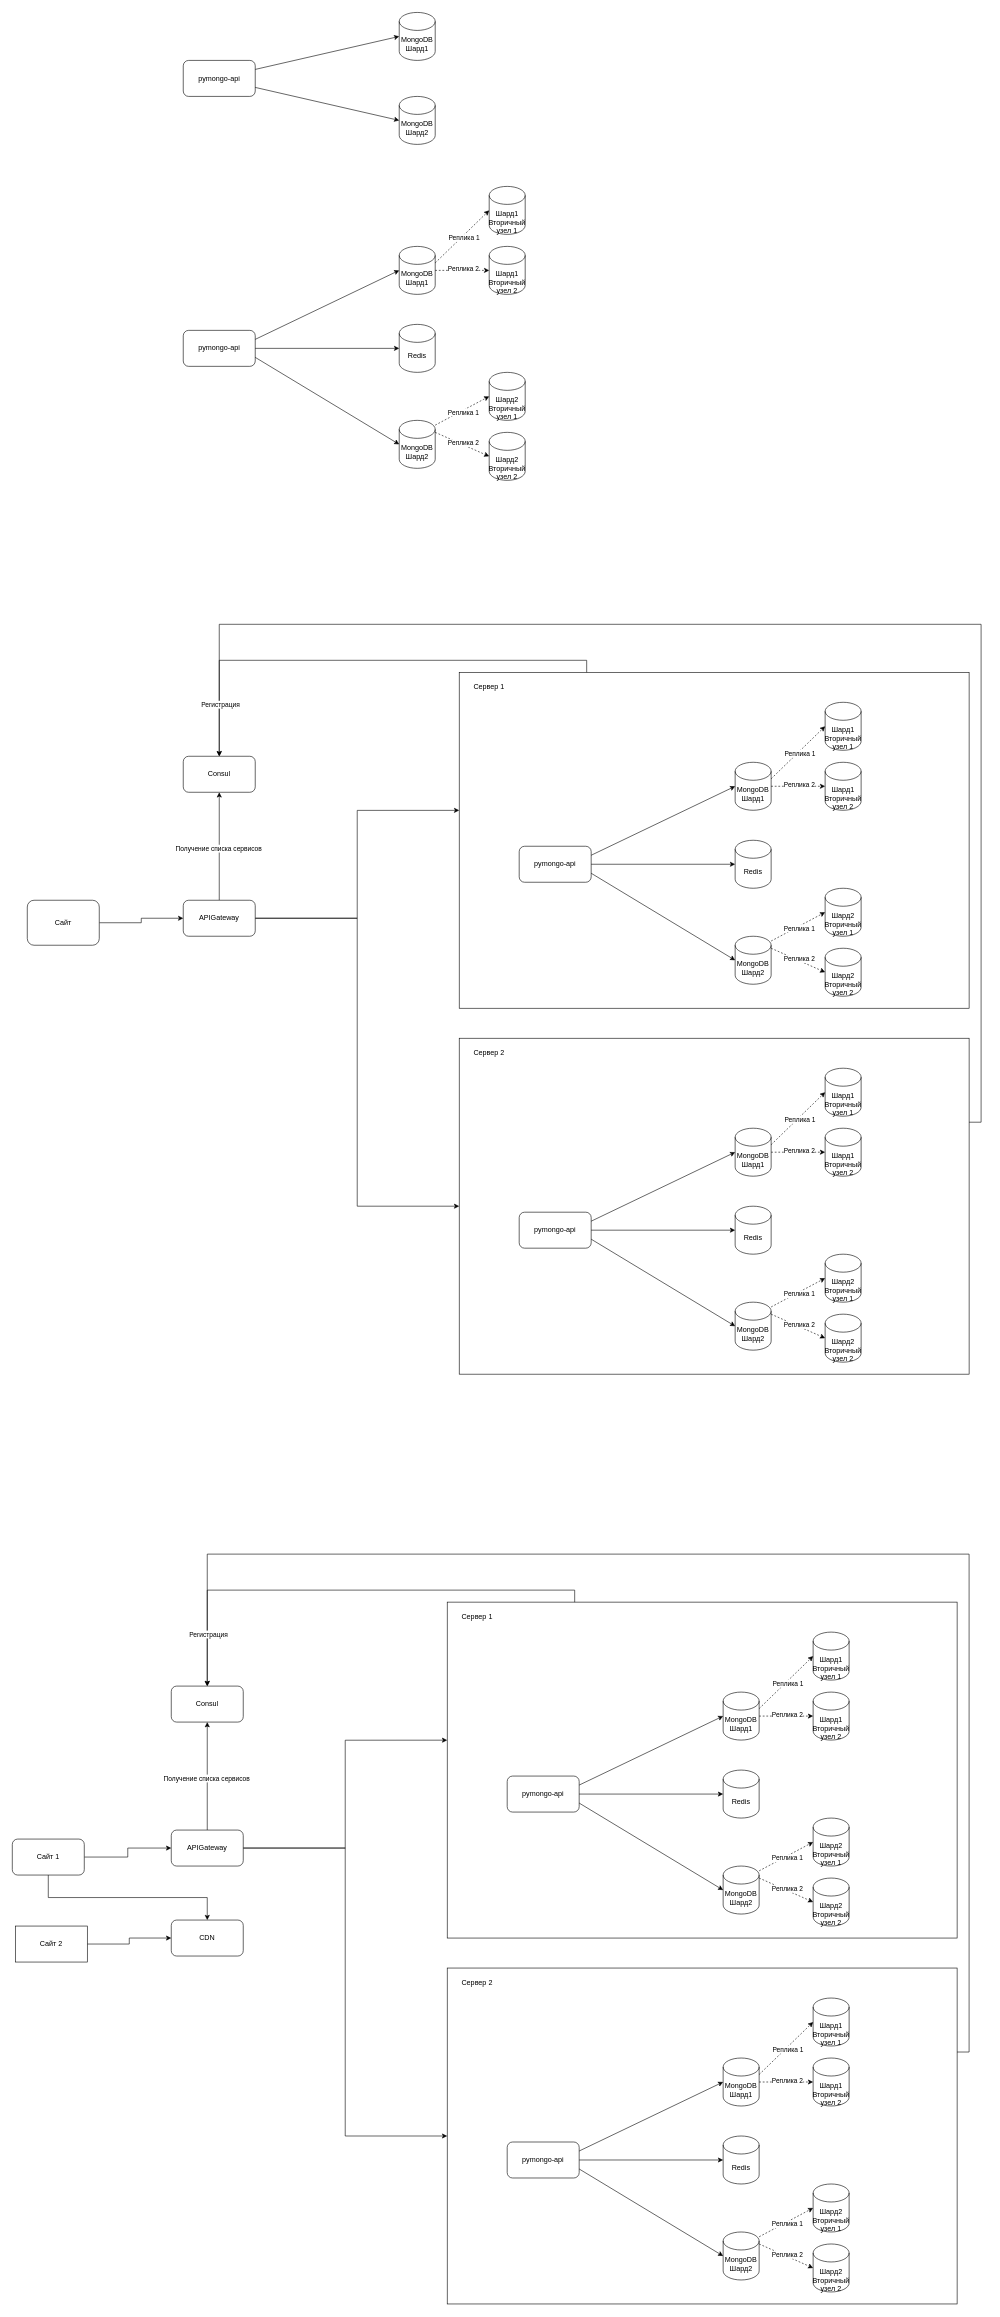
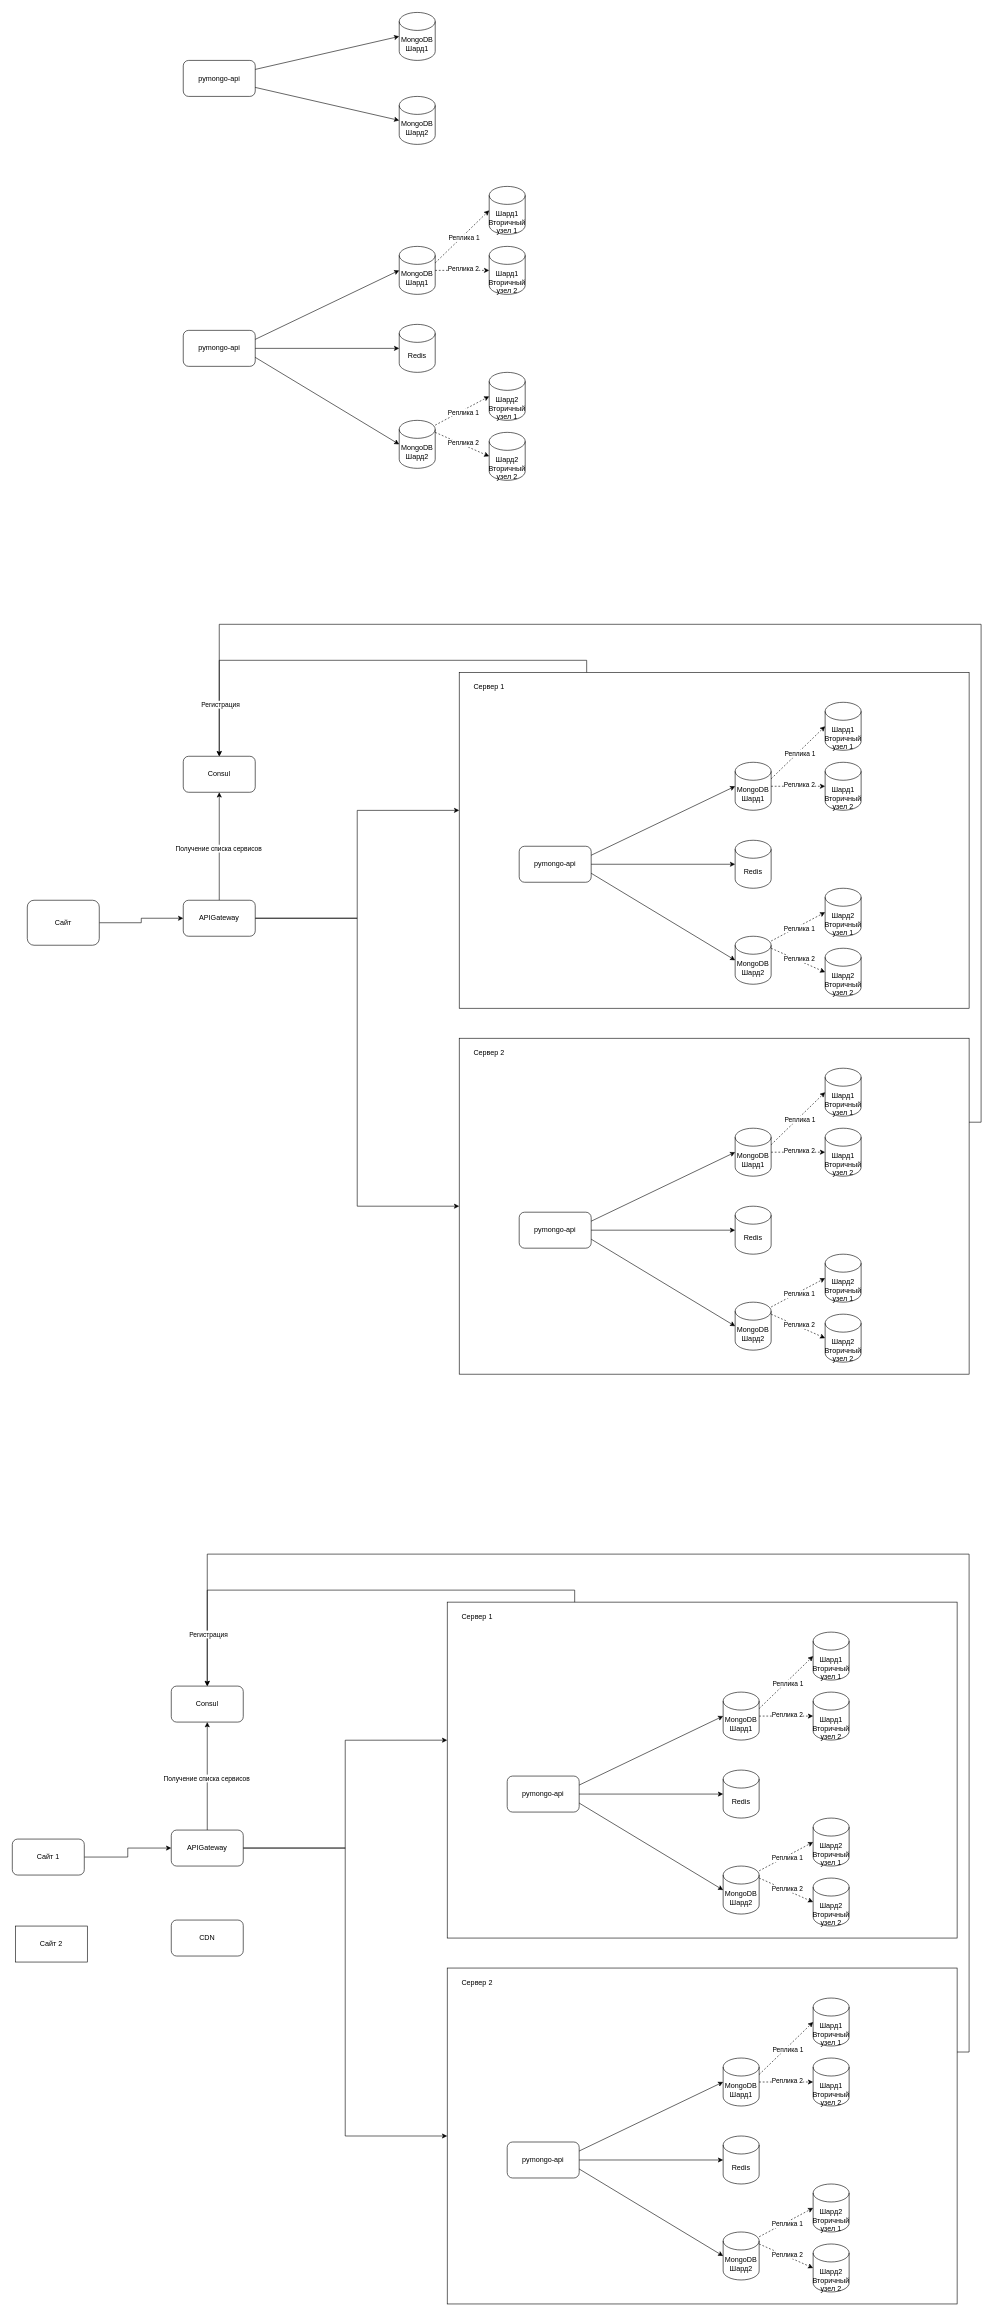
(126, 1898) -> none
(129, 1938) -> none
